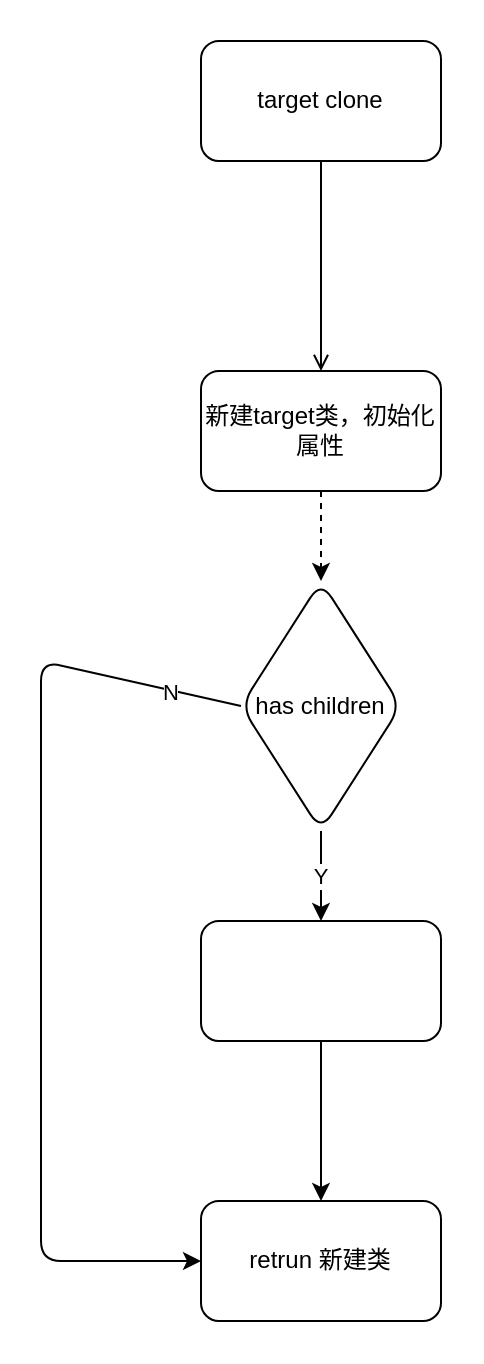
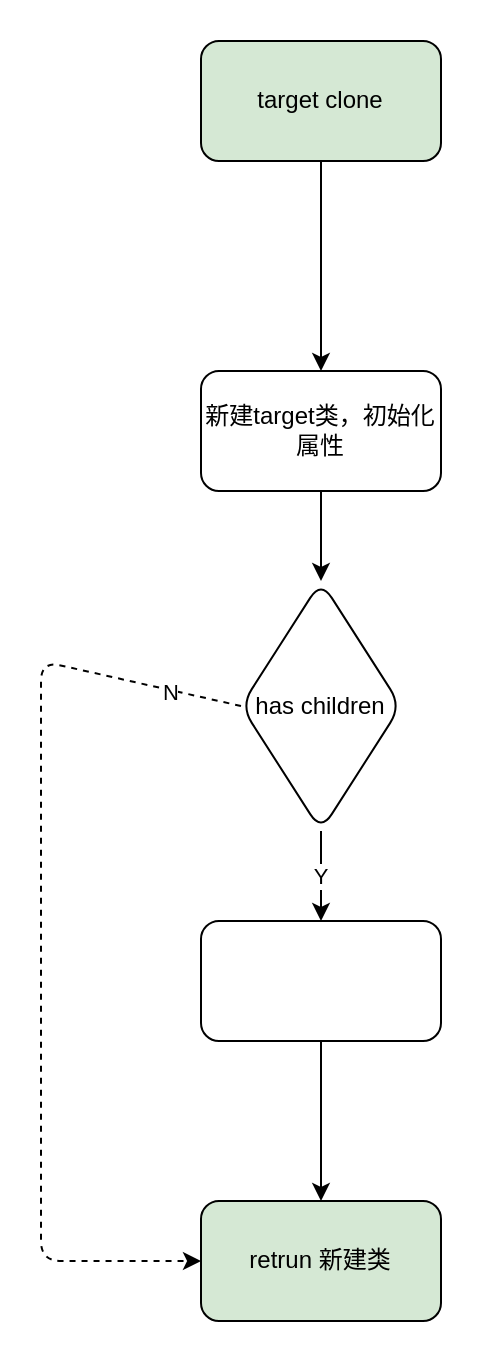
(321, 101) -> (321, 101)
(321, 358) -> (321, 356)
(321, 528) -> (321, 528)
(41, 971) -> (41, 971)
(321, 1261) -> (321, 1261)
